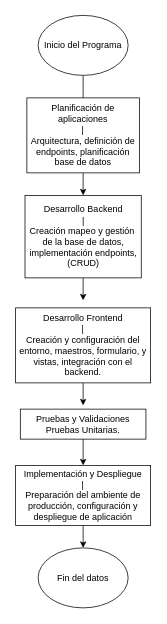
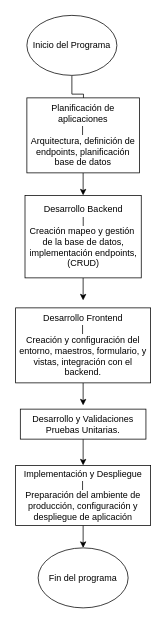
(83, 45) -> (72, 45)
(83, 424) -> (83, 424)
(83, 578) -> (83, 578)
